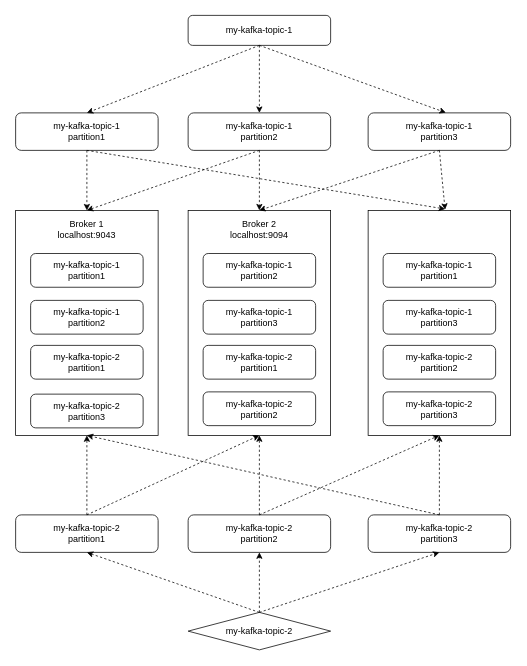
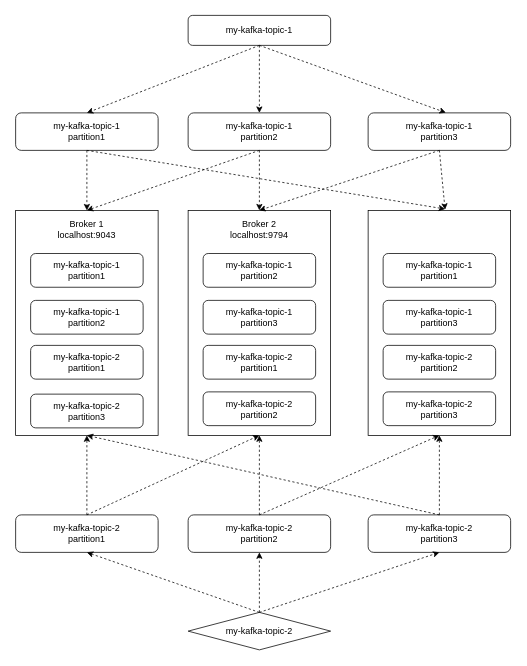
(259, 229) -> (259, 229)
